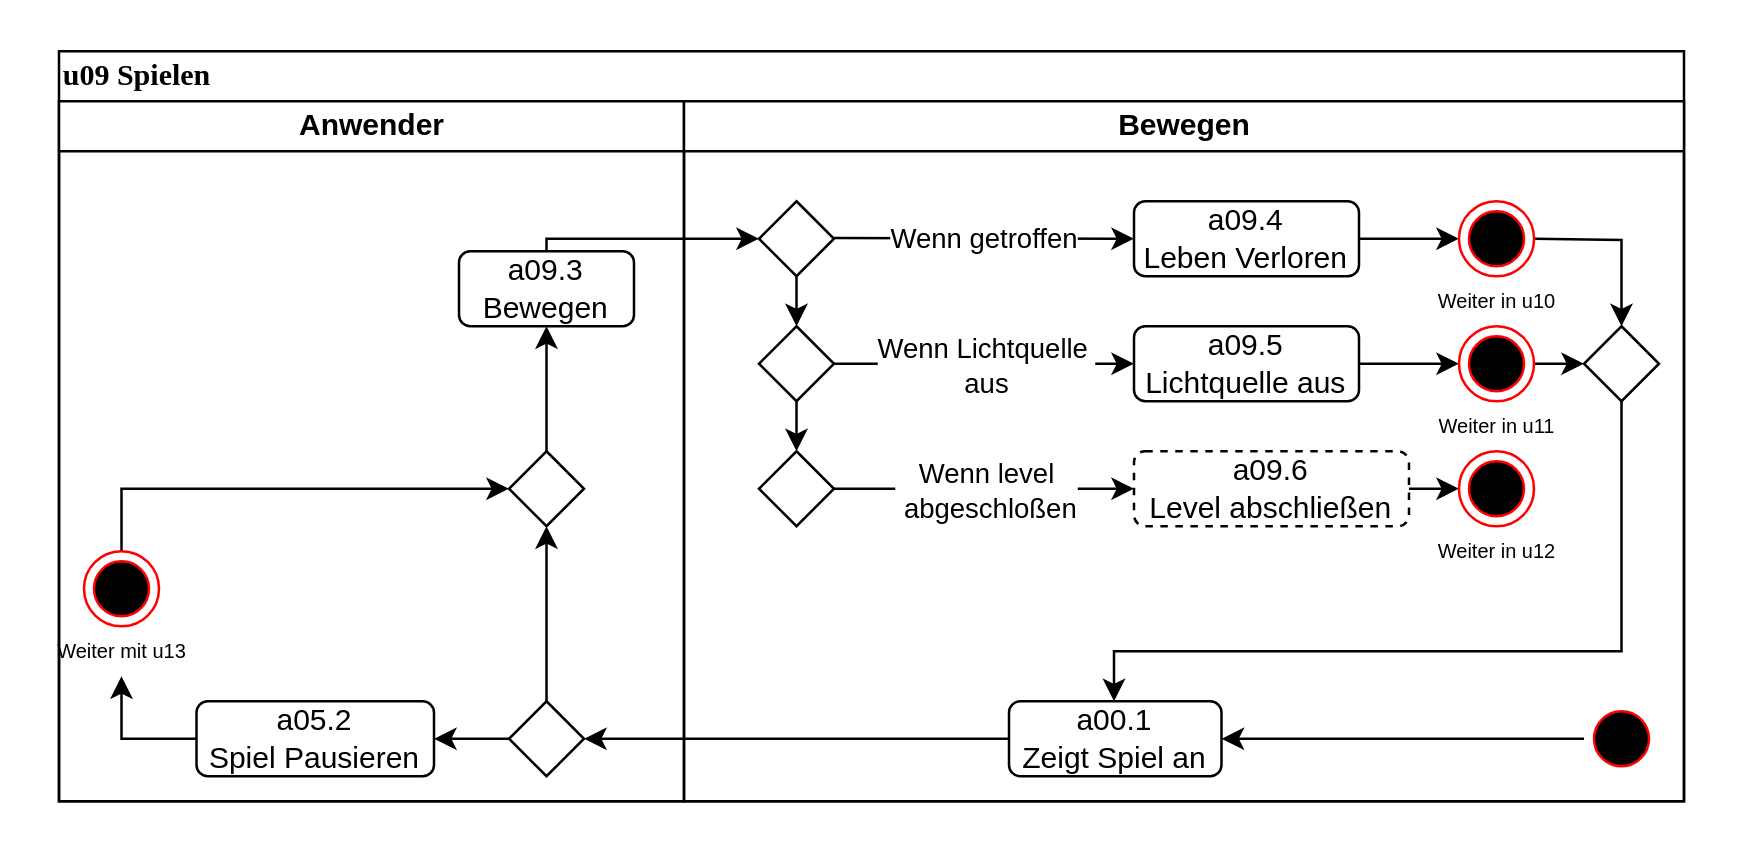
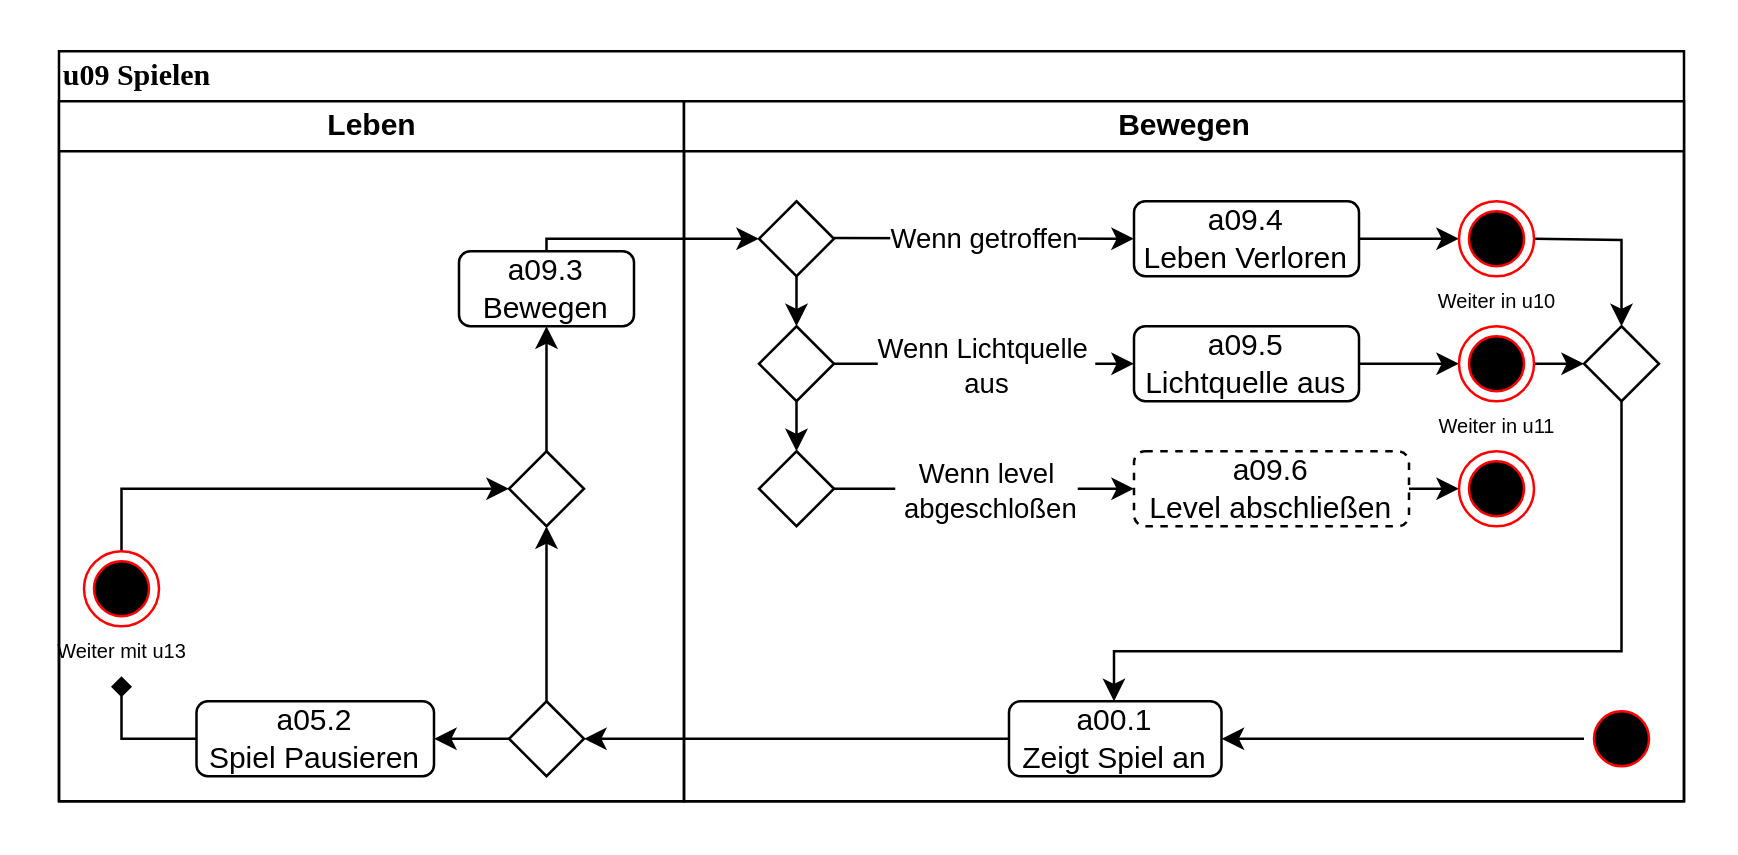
(373, 126) -> (373, 126)
(1496, 551) -> none
(121, 695) -> (121, 697)
